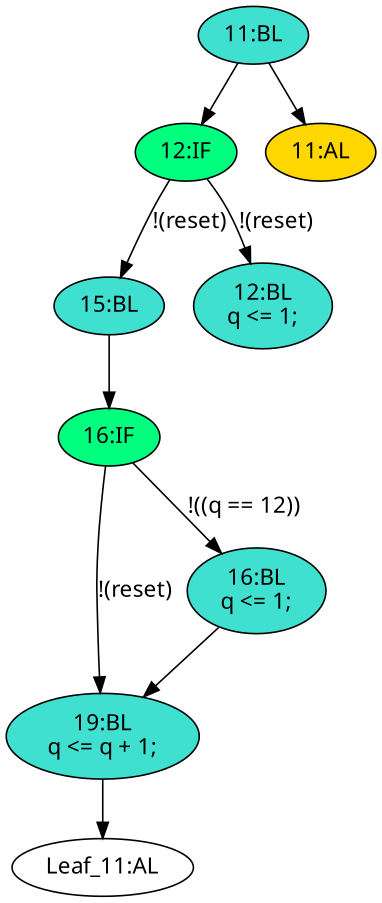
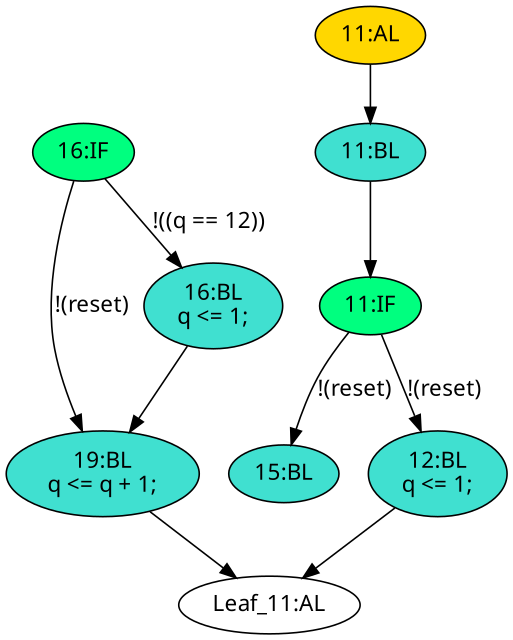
(283, 87) -> (370, 86)
(186, 152) -> (370, 306)
(109, 364) -> none
none -> (355, 538)
